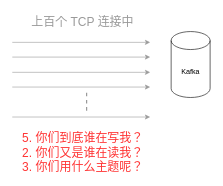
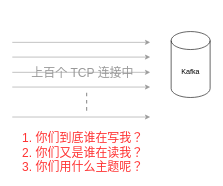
(83, 21) -> (83, 72)
(83, 152) -> (83, 152)
